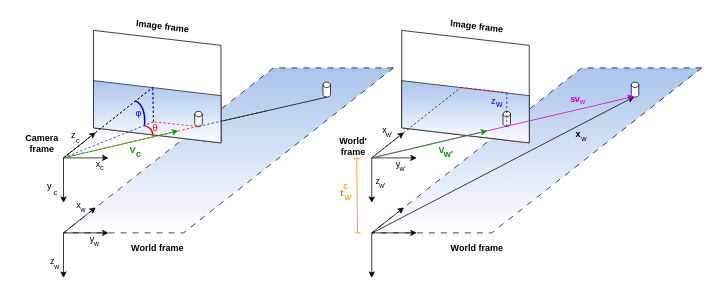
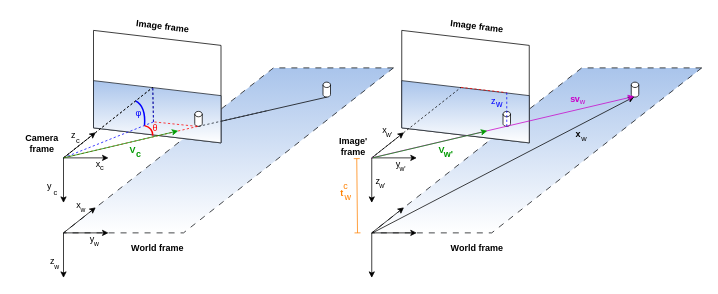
(353, 147) -> (353, 147)
